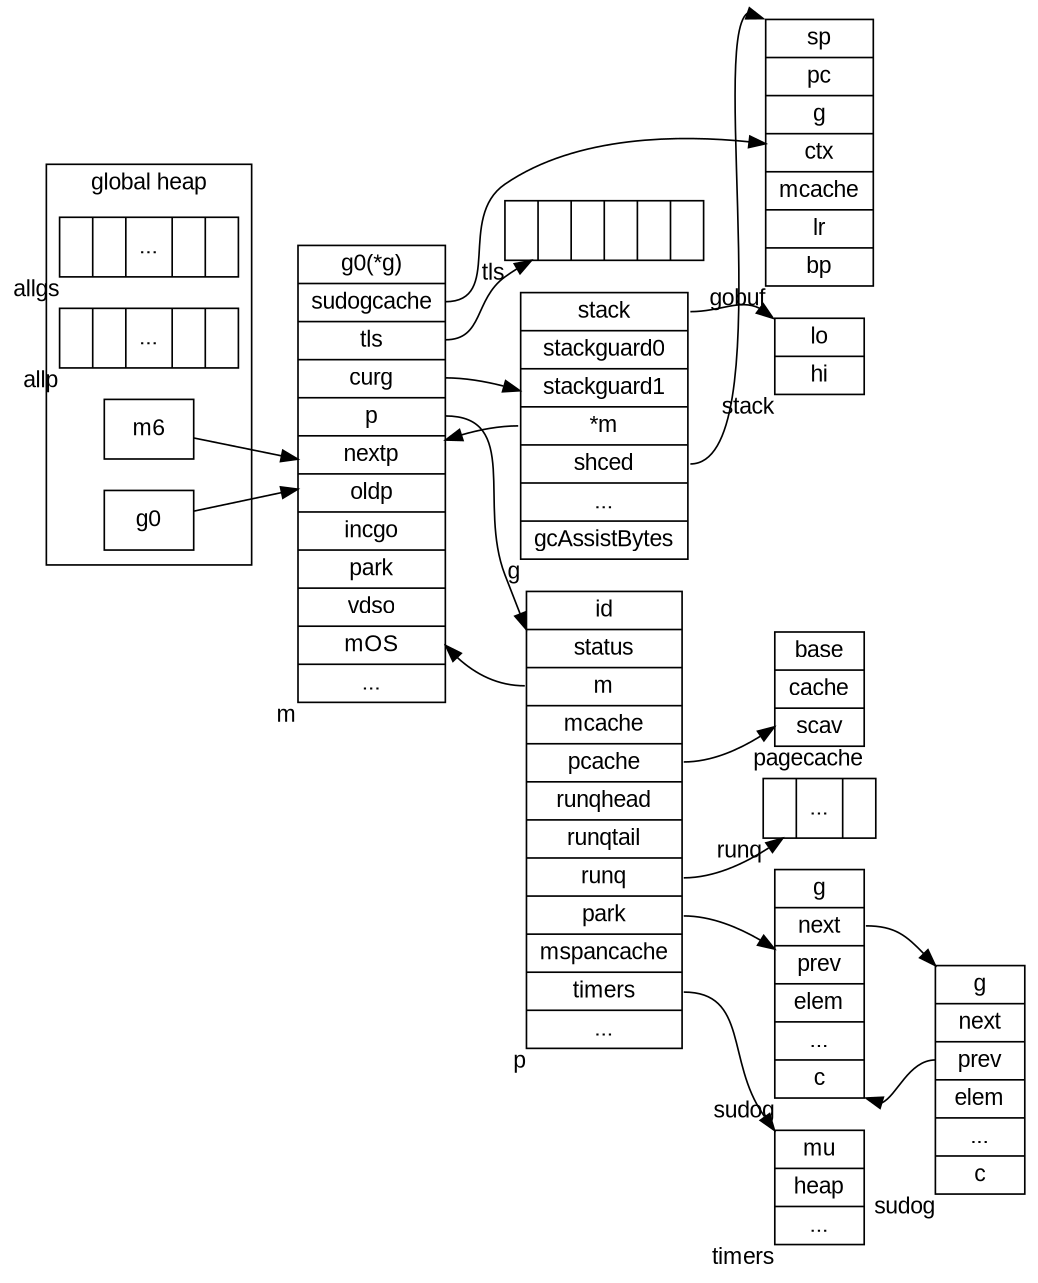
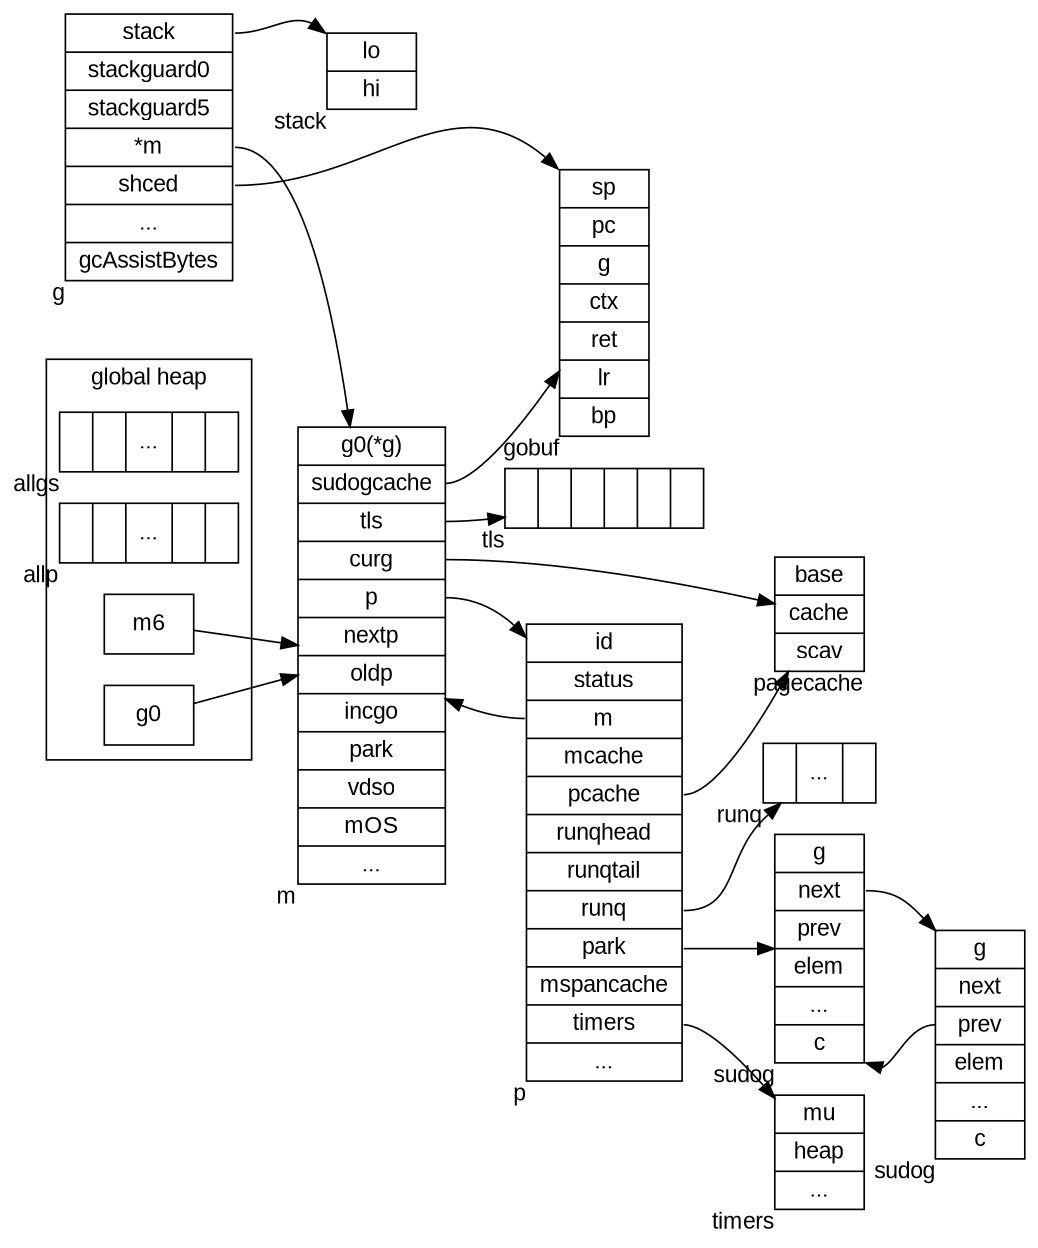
(820, 190) -> (604, 340)
(475, 380) -> (603, 572)
(604, 387) -> (149, 108)
